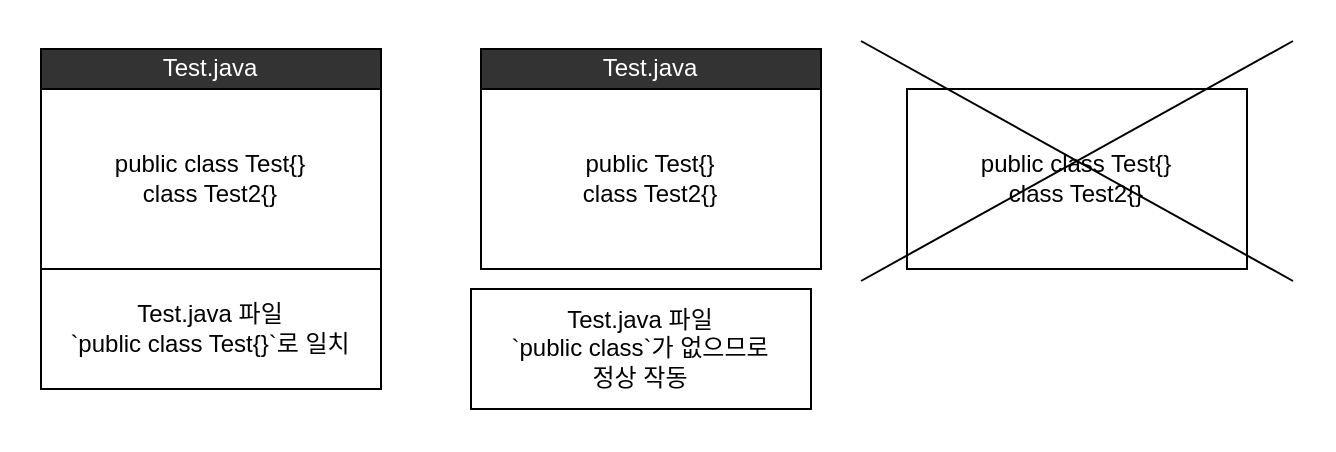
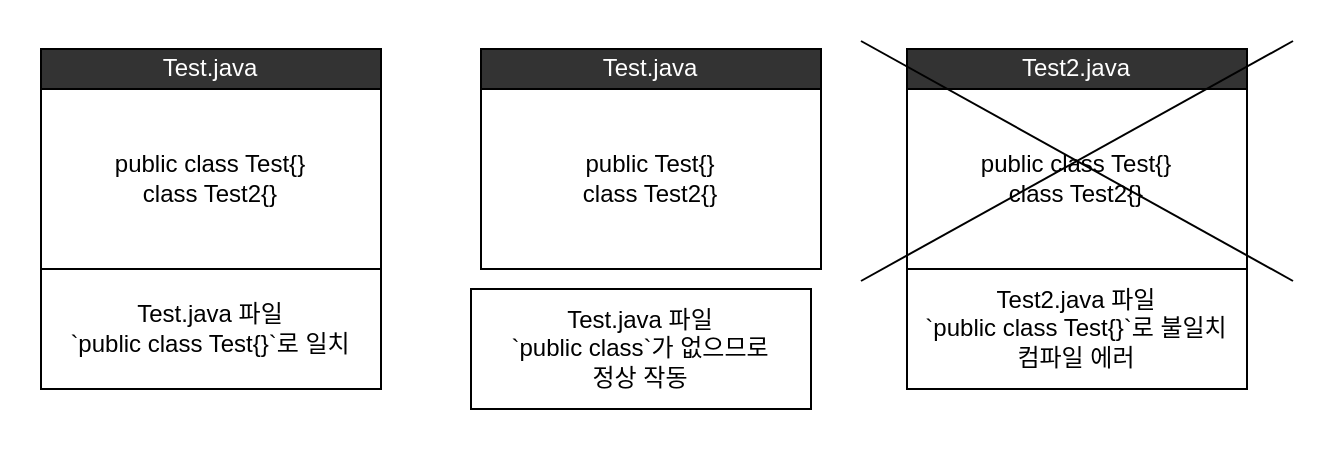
none -> (1077, 69)
none -> (1077, 329)
